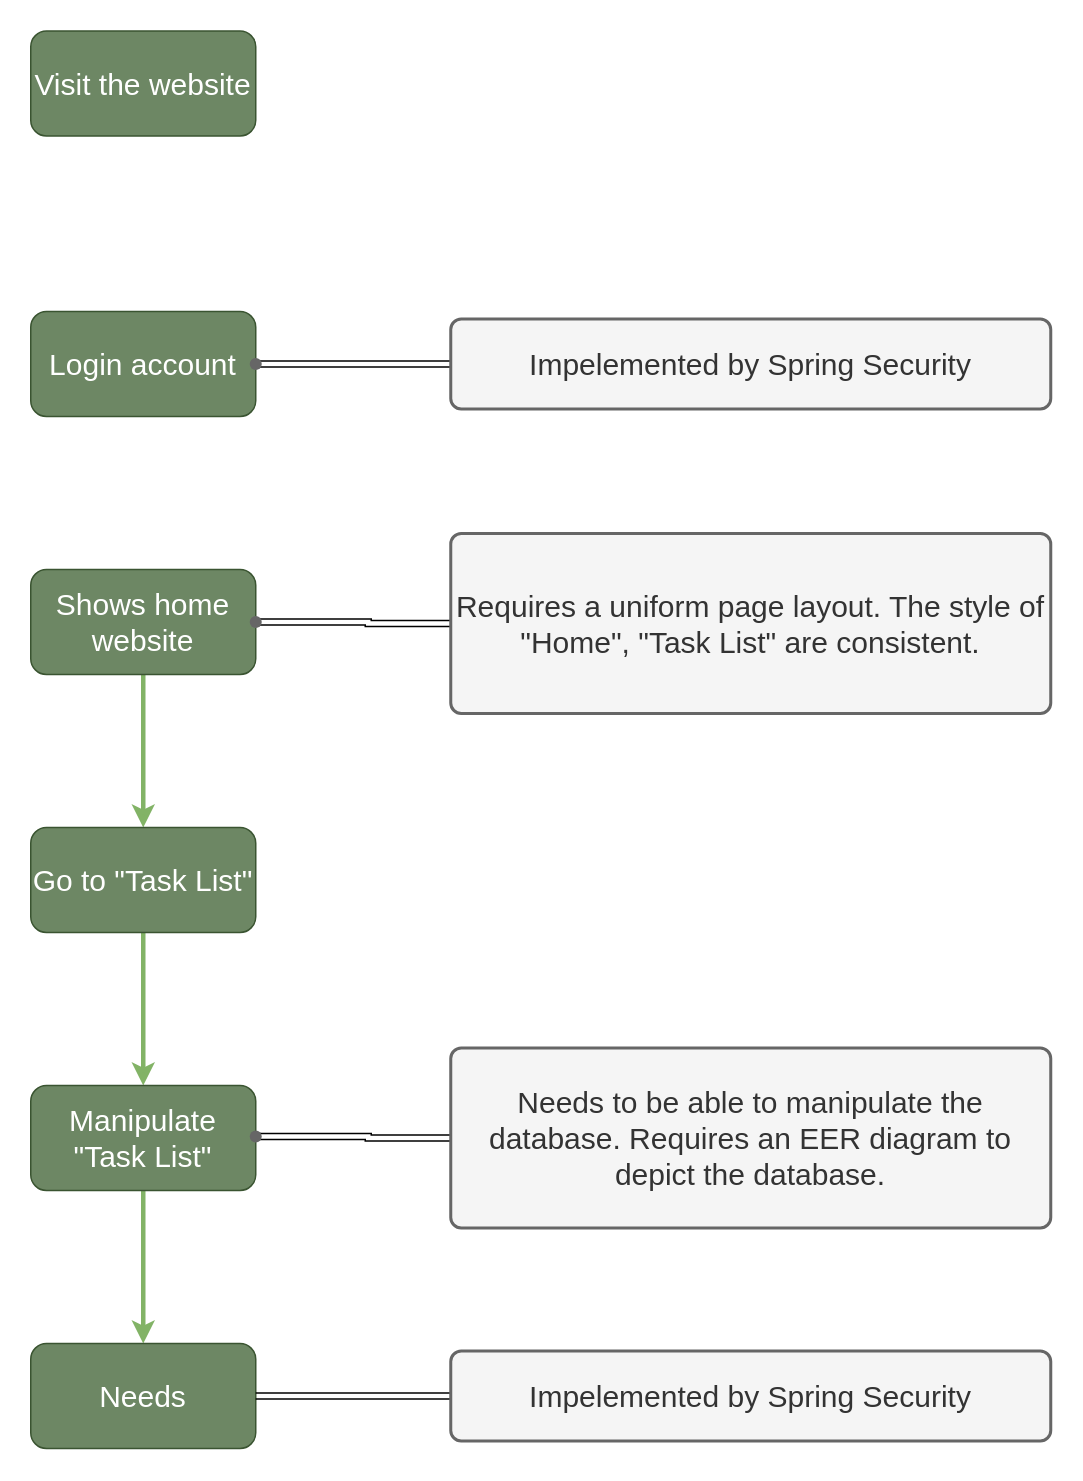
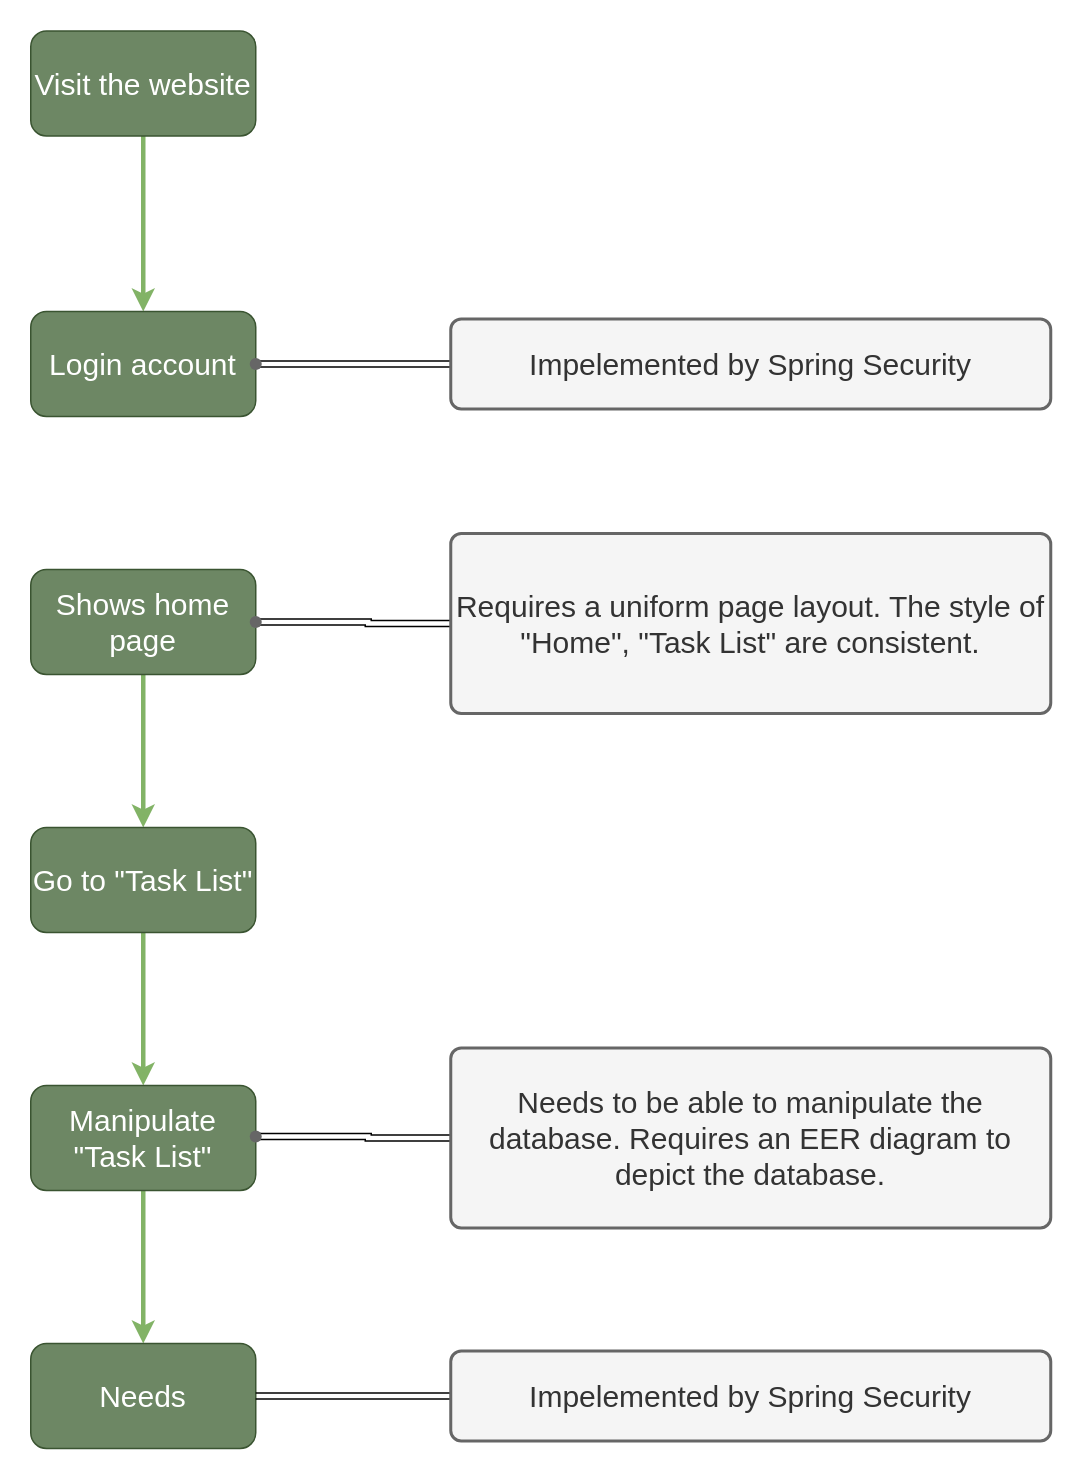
none -> (143, 216)
(143, 622) -> (143, 622)
